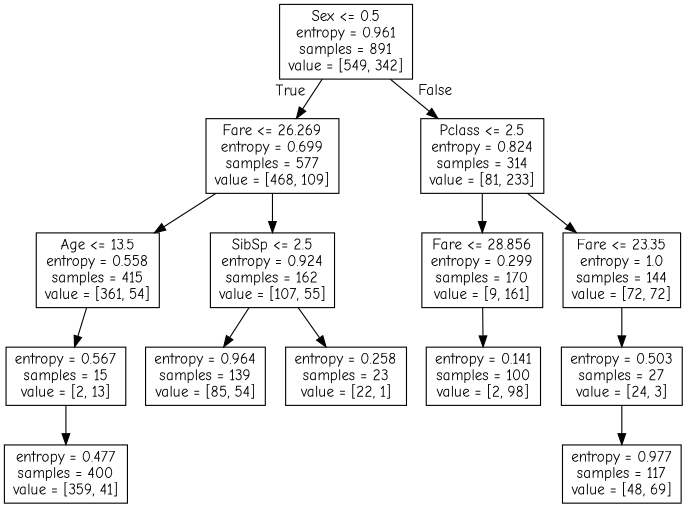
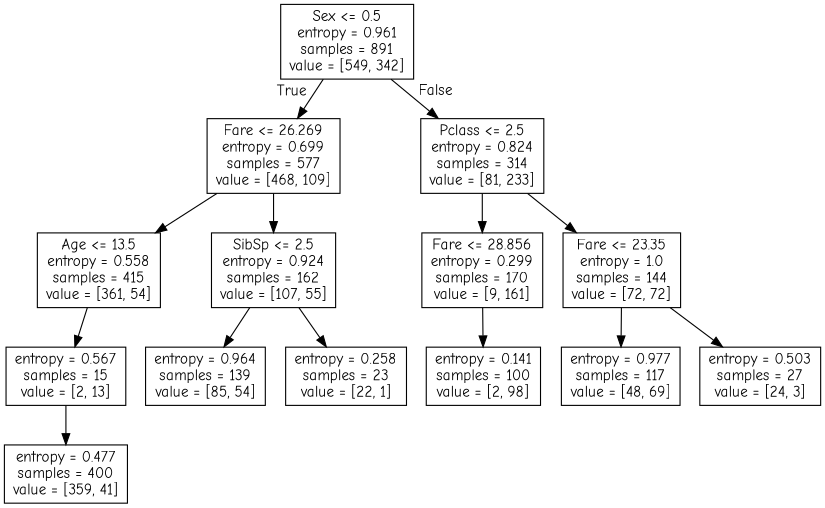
(622, 420) -> (621, 322)
